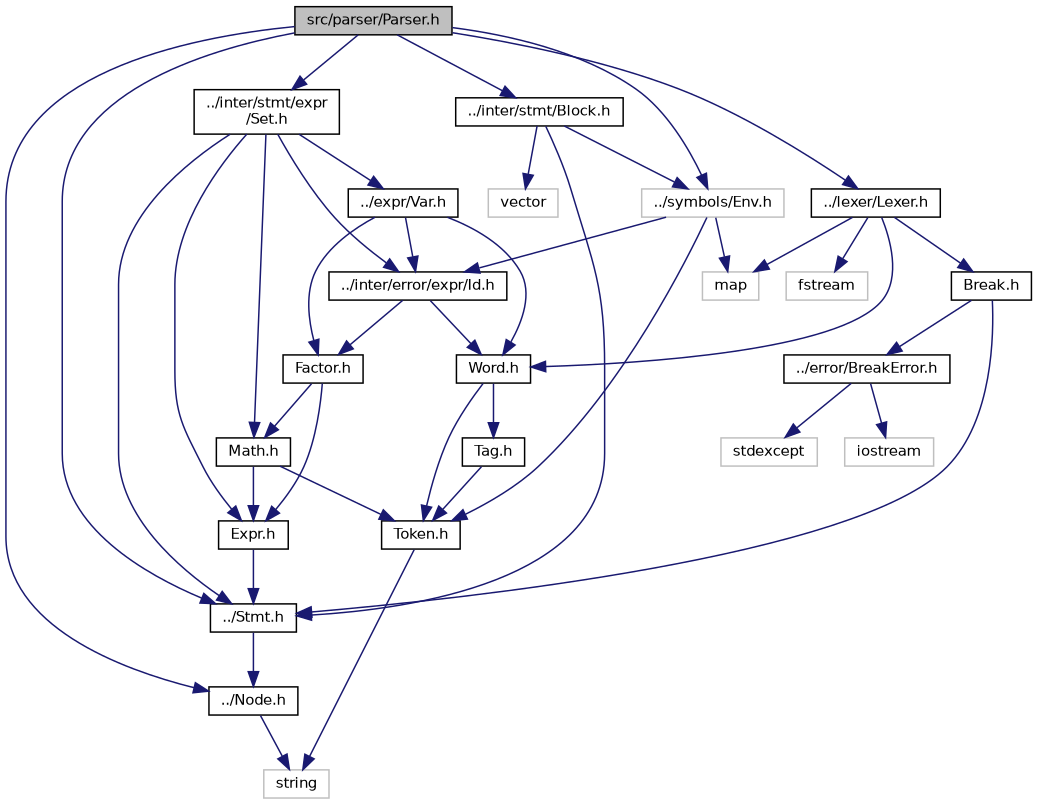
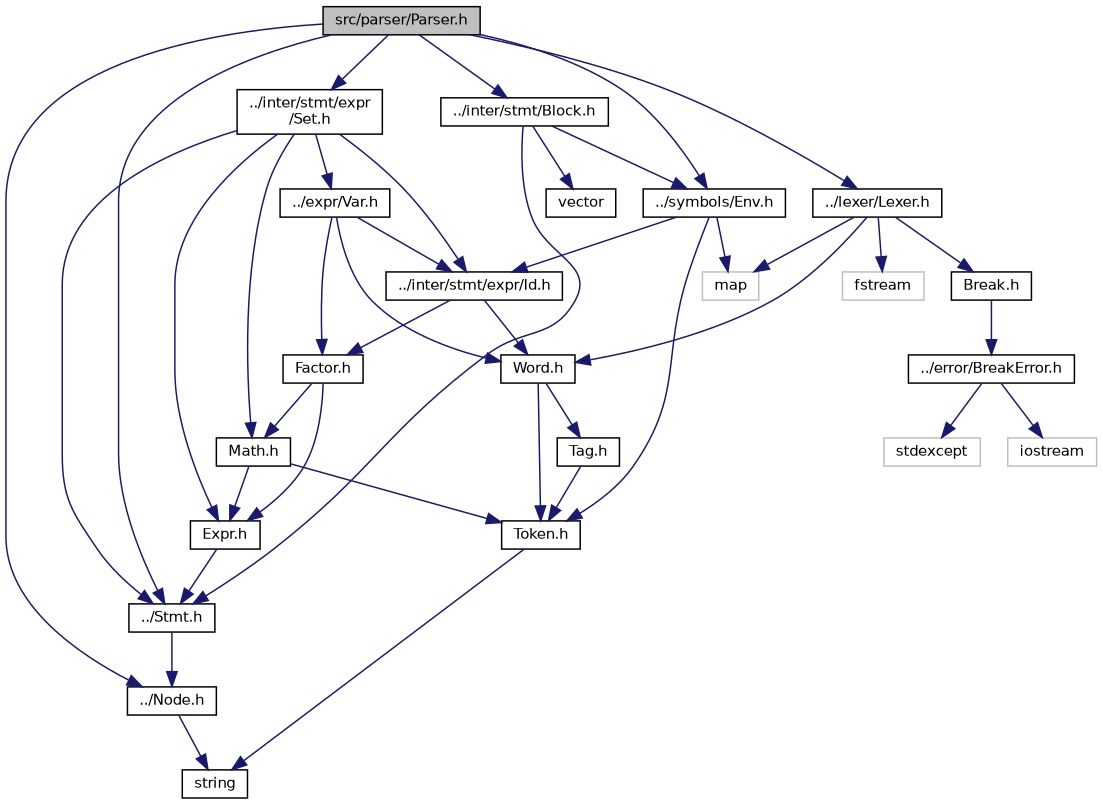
(523, 203) -> (581, 203)
(713, 203) -> (714, 203)
(418, 286) -> (474, 286)
(725, 553) -> none
(296, 784) -> (215, 784)
